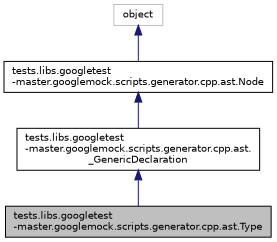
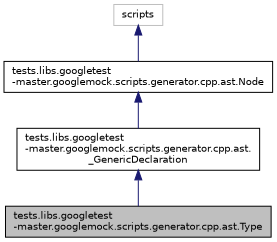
(138, 15) -> (138, 15)
